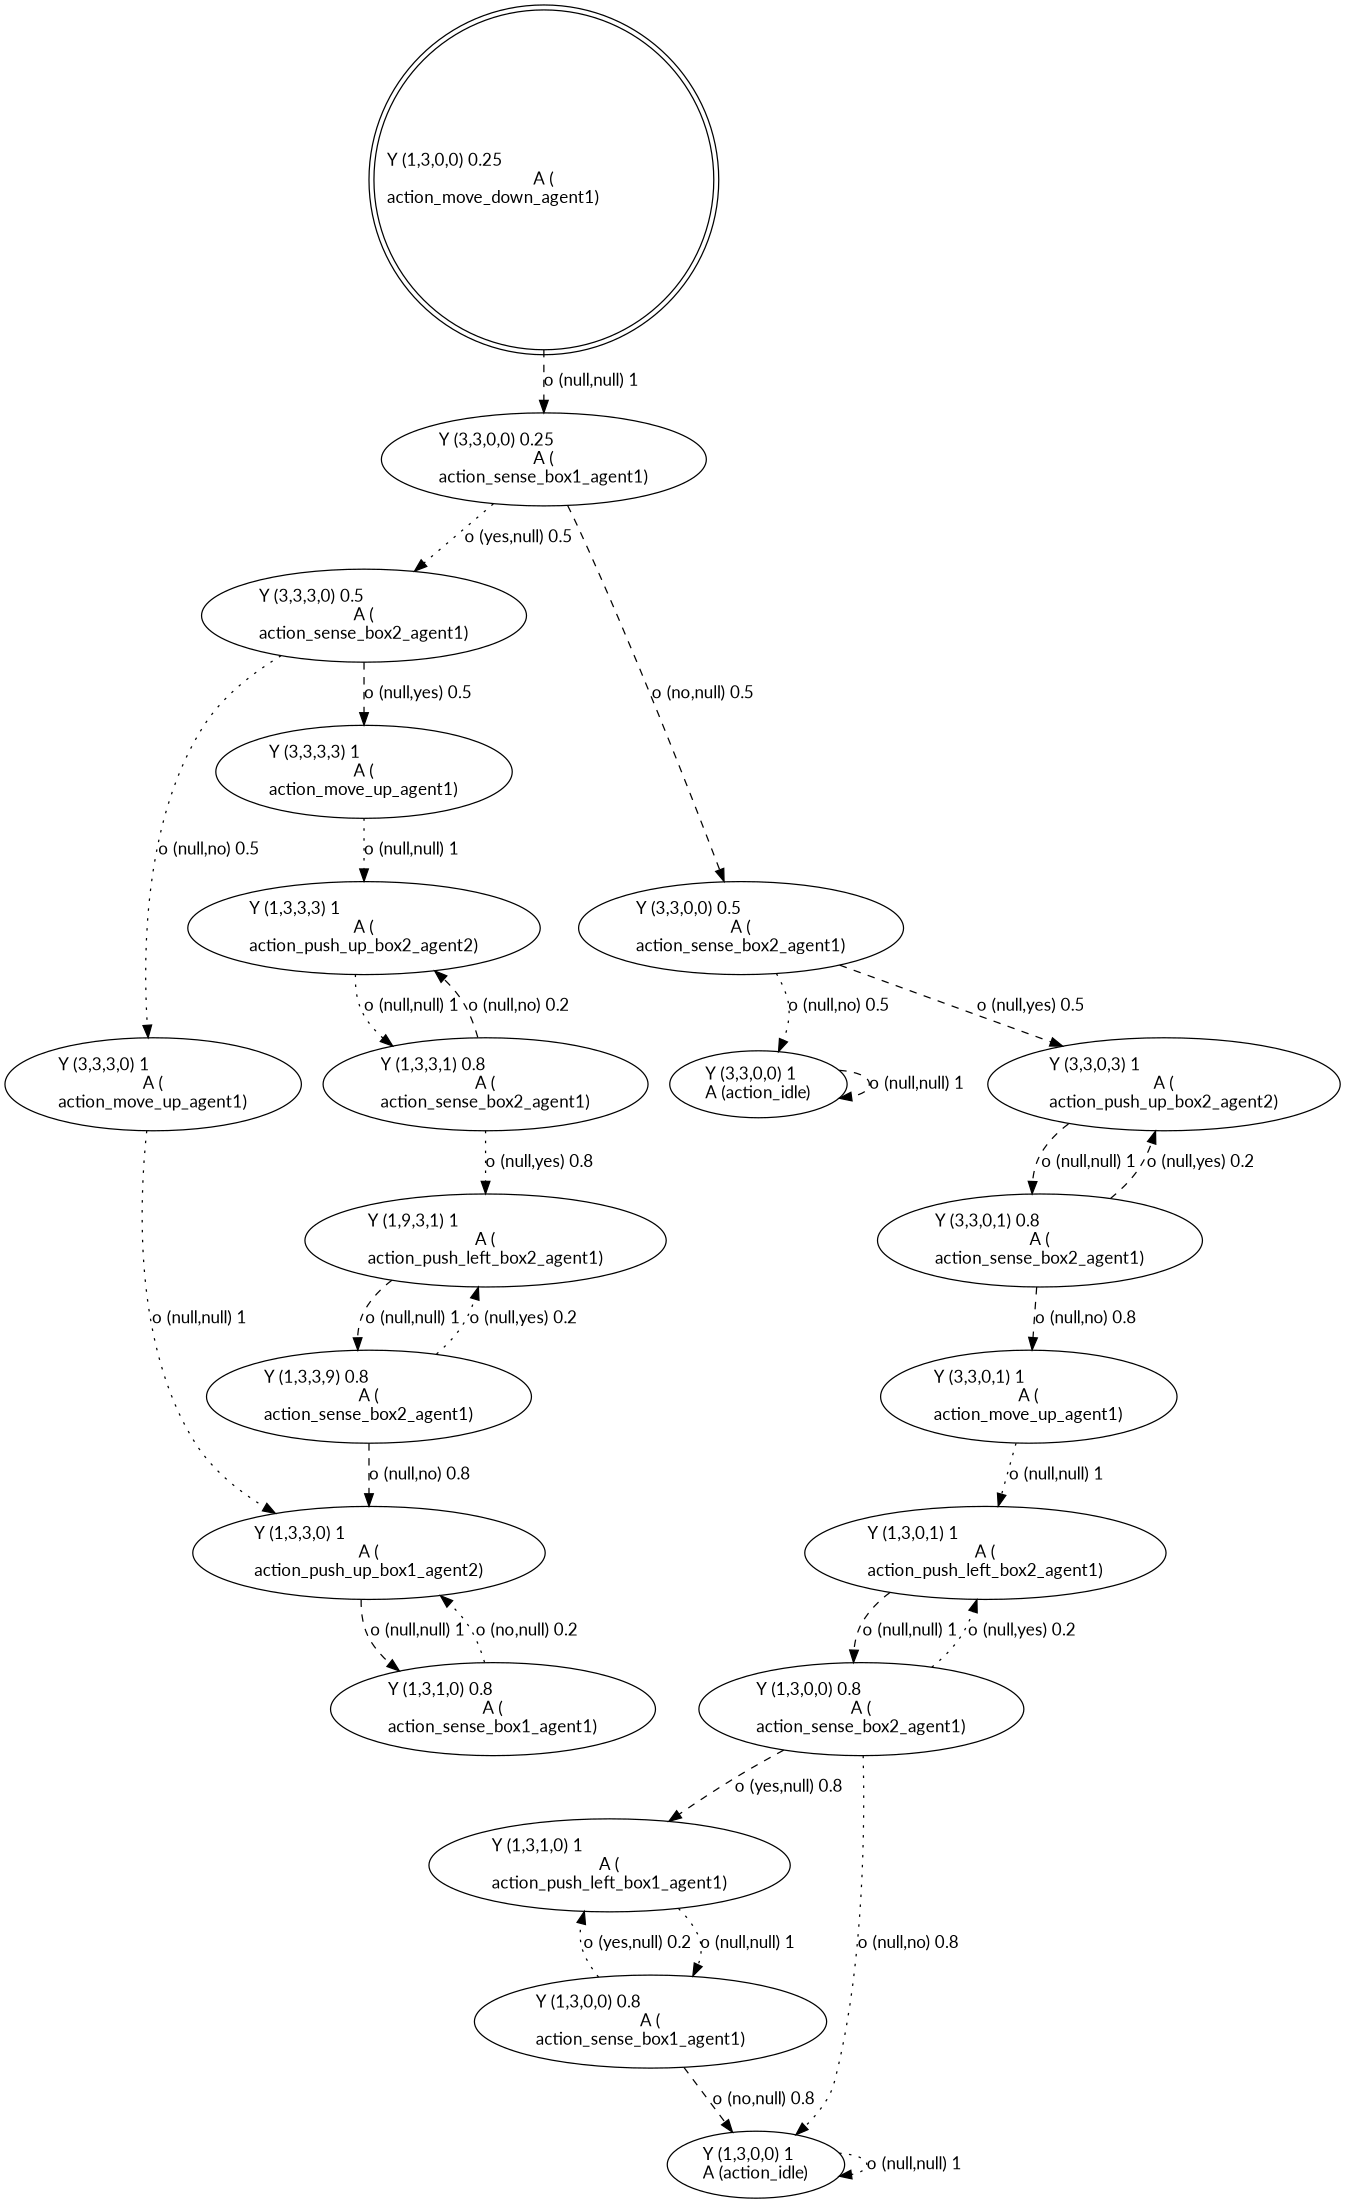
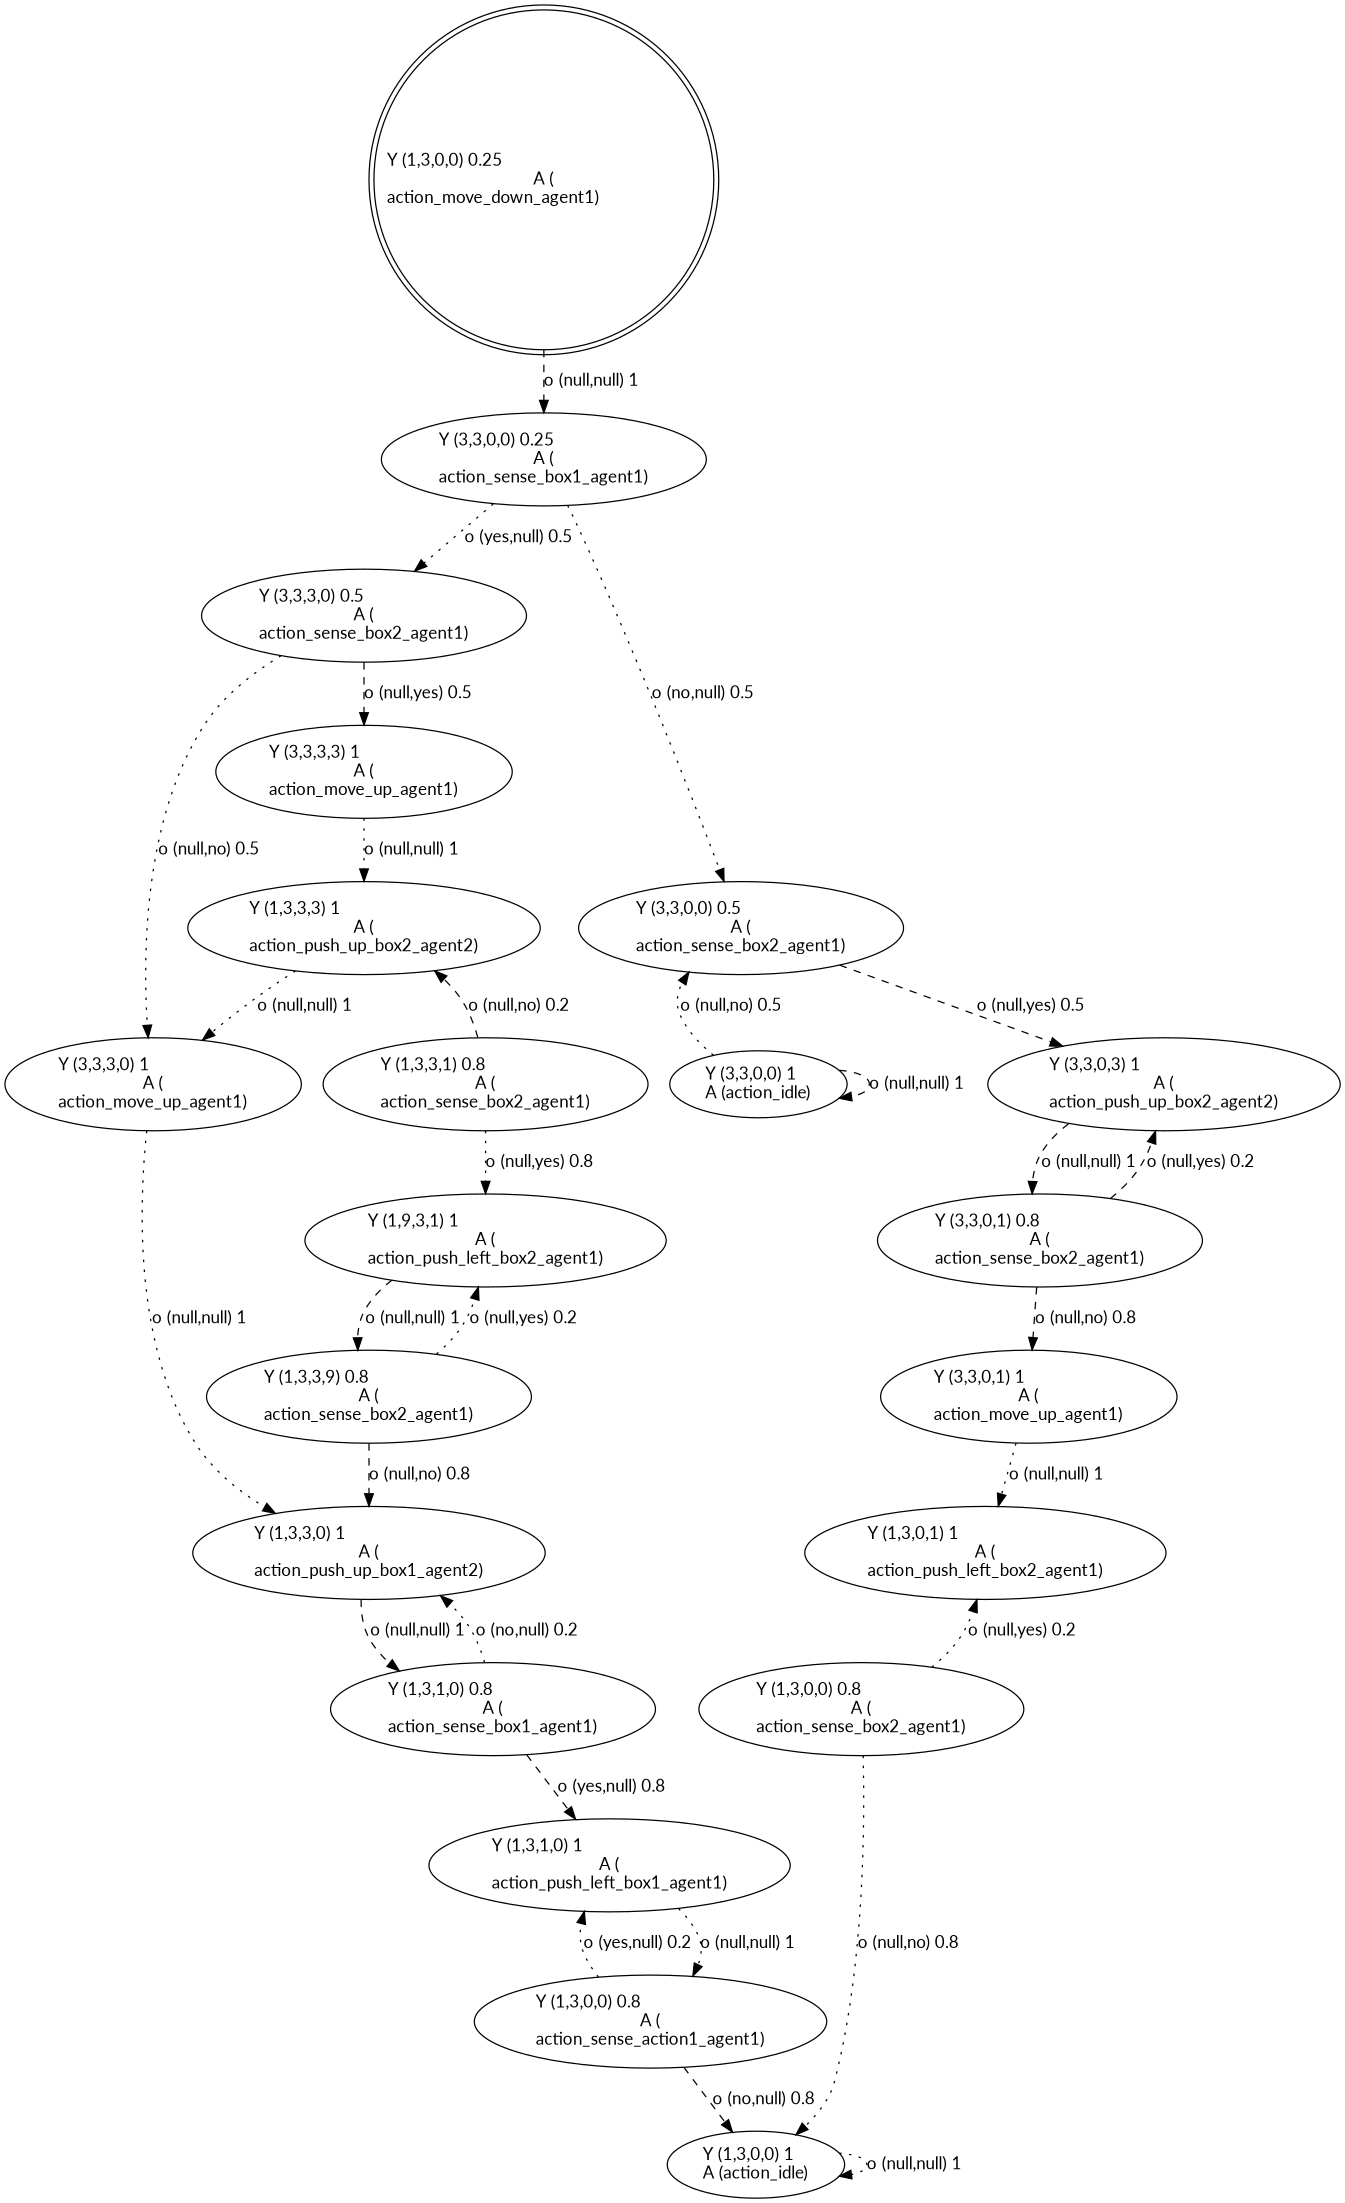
(647, 686) -> (647, 686)
(789, 1006) -> (685, 1023)
(361, 1010) -> (253, 1000)
(865, 1617) -> none
(731, 1781) -> (547, 1782)
(651, 2022) -> (651, 2022)
